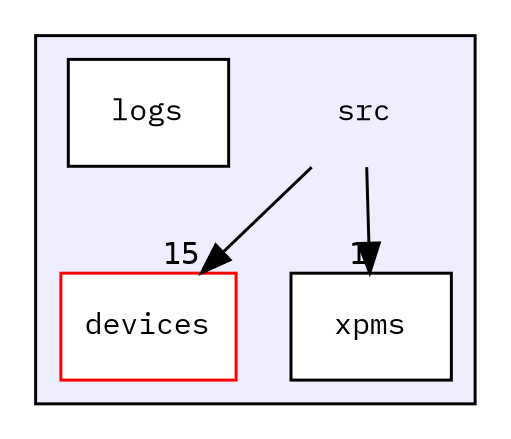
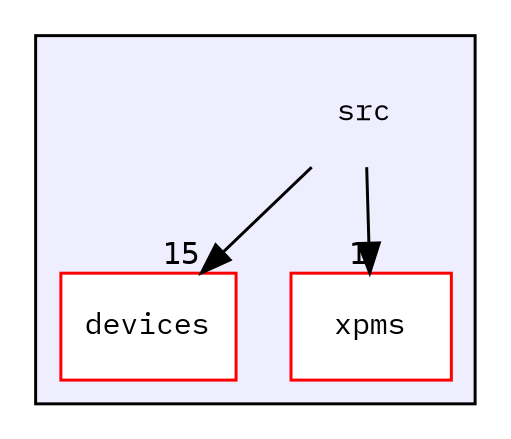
(148, 113) -> none
(371, 327) -> (371, 327)
